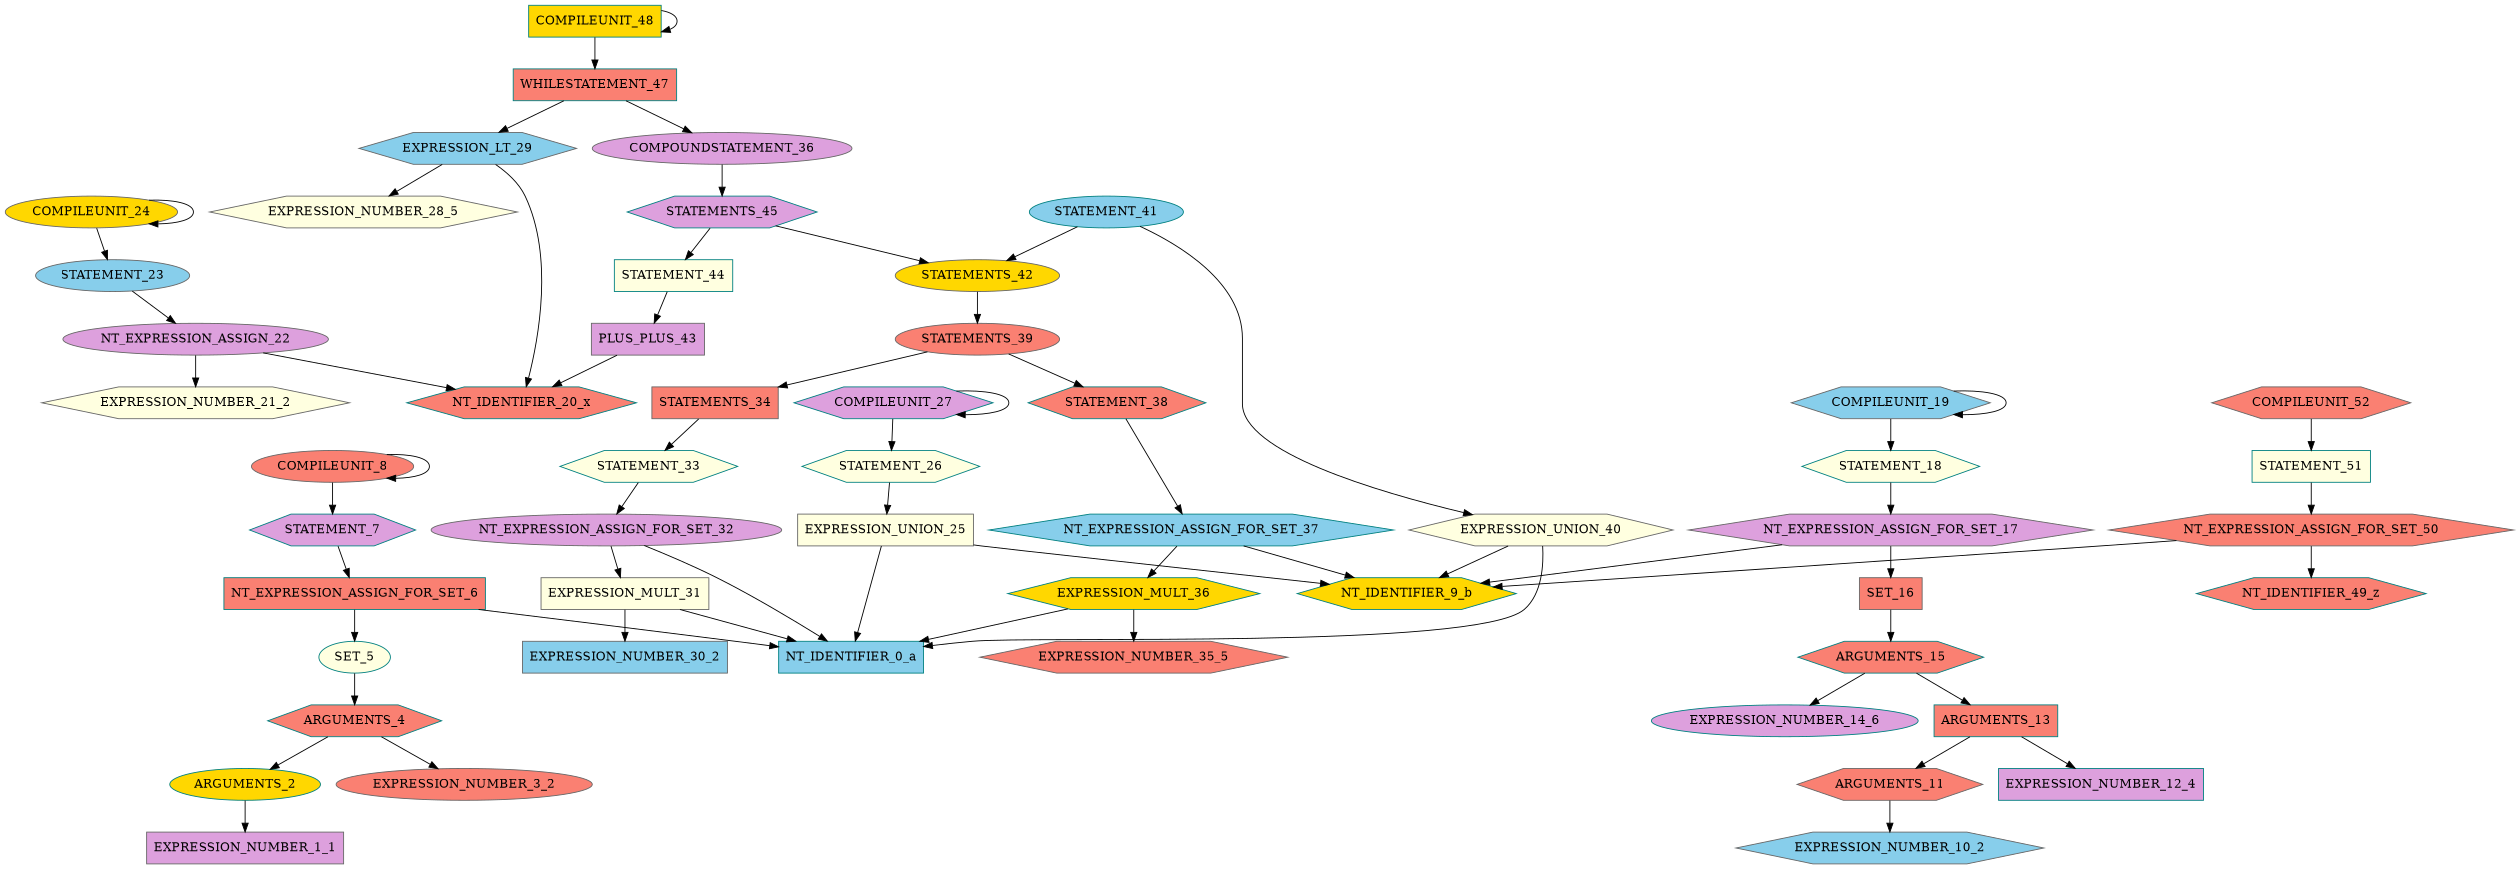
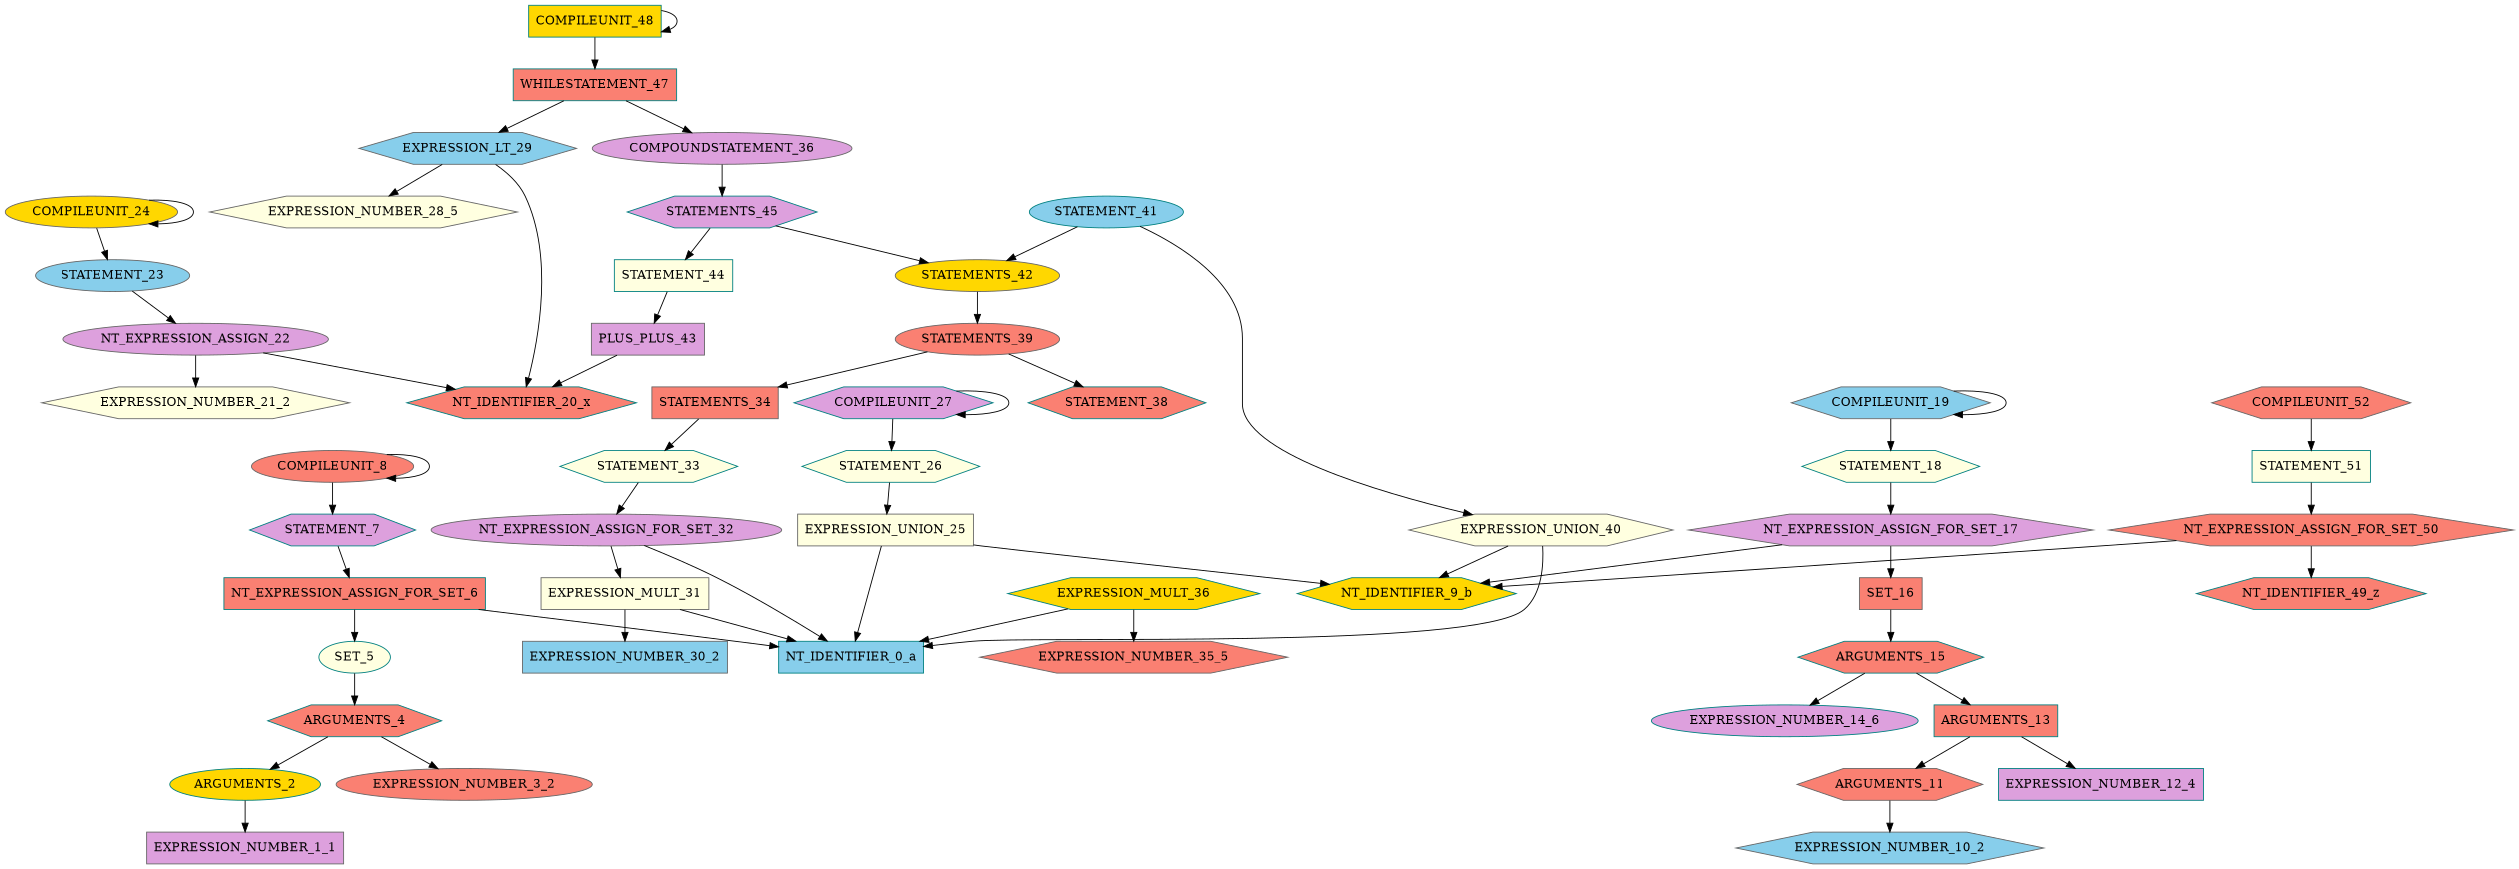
(1191, 530) -> none
